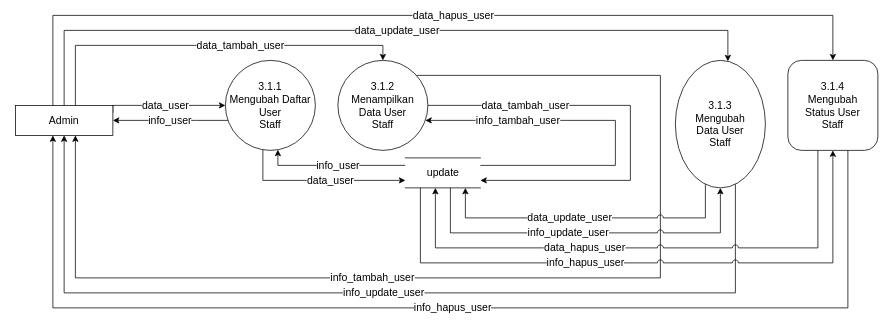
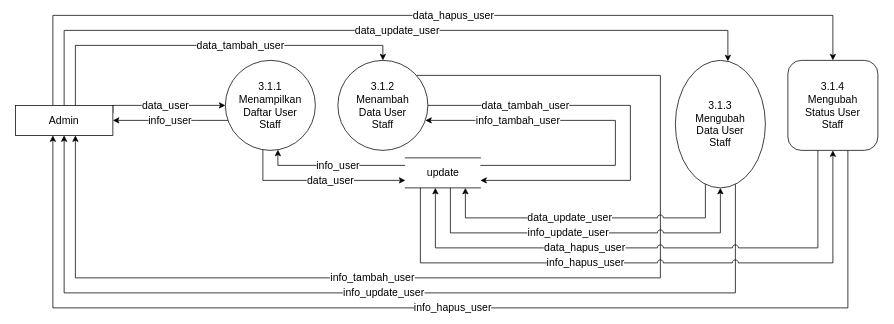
(270, 105) -> (270, 105)
(383, 105) -> (383, 105)
